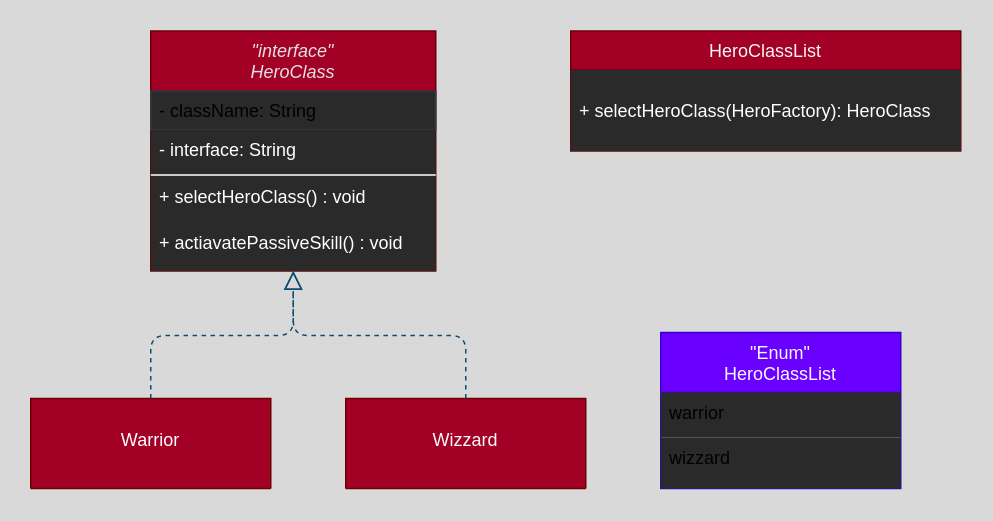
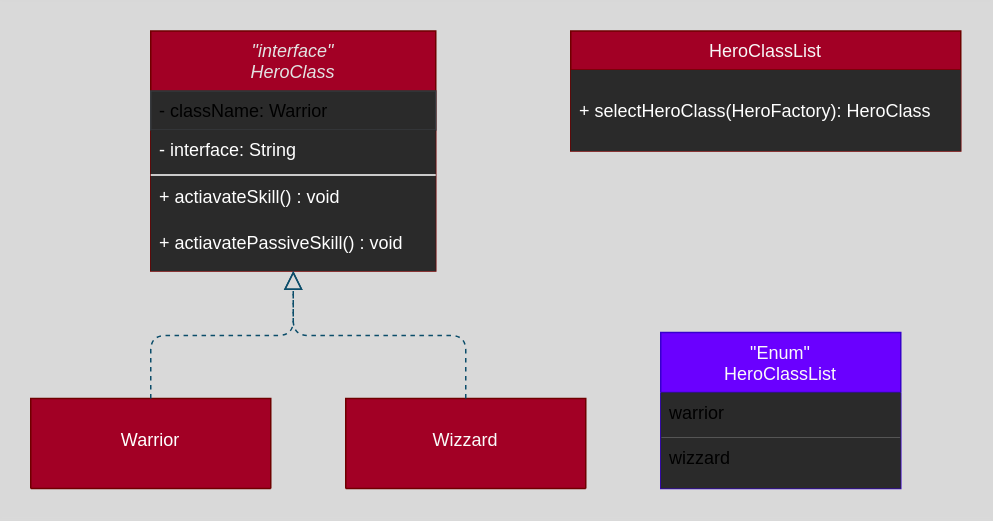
(243, 111) -> (248, 111)
(274, 197) -> (264, 197)
